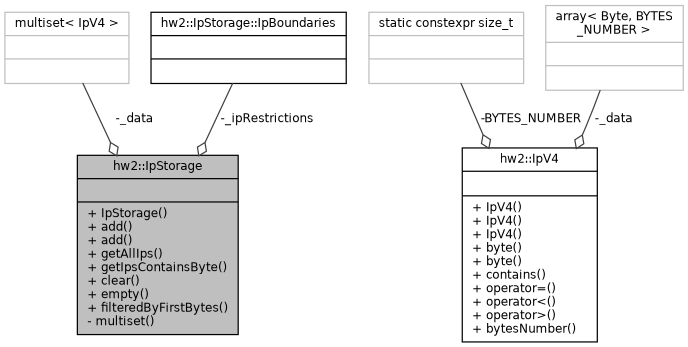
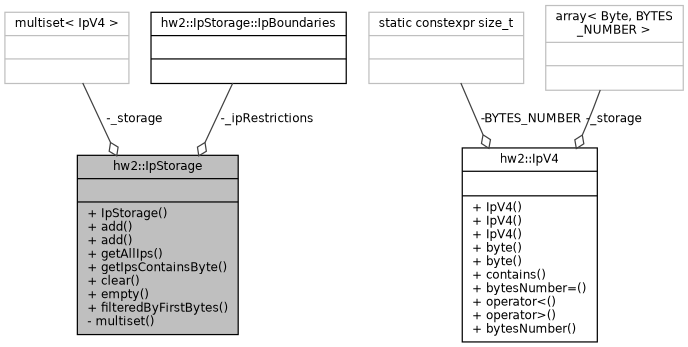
(133, 119) -> (133, 119)
(612, 119) -> (612, 119)
(514, 289) -> (530, 289)
